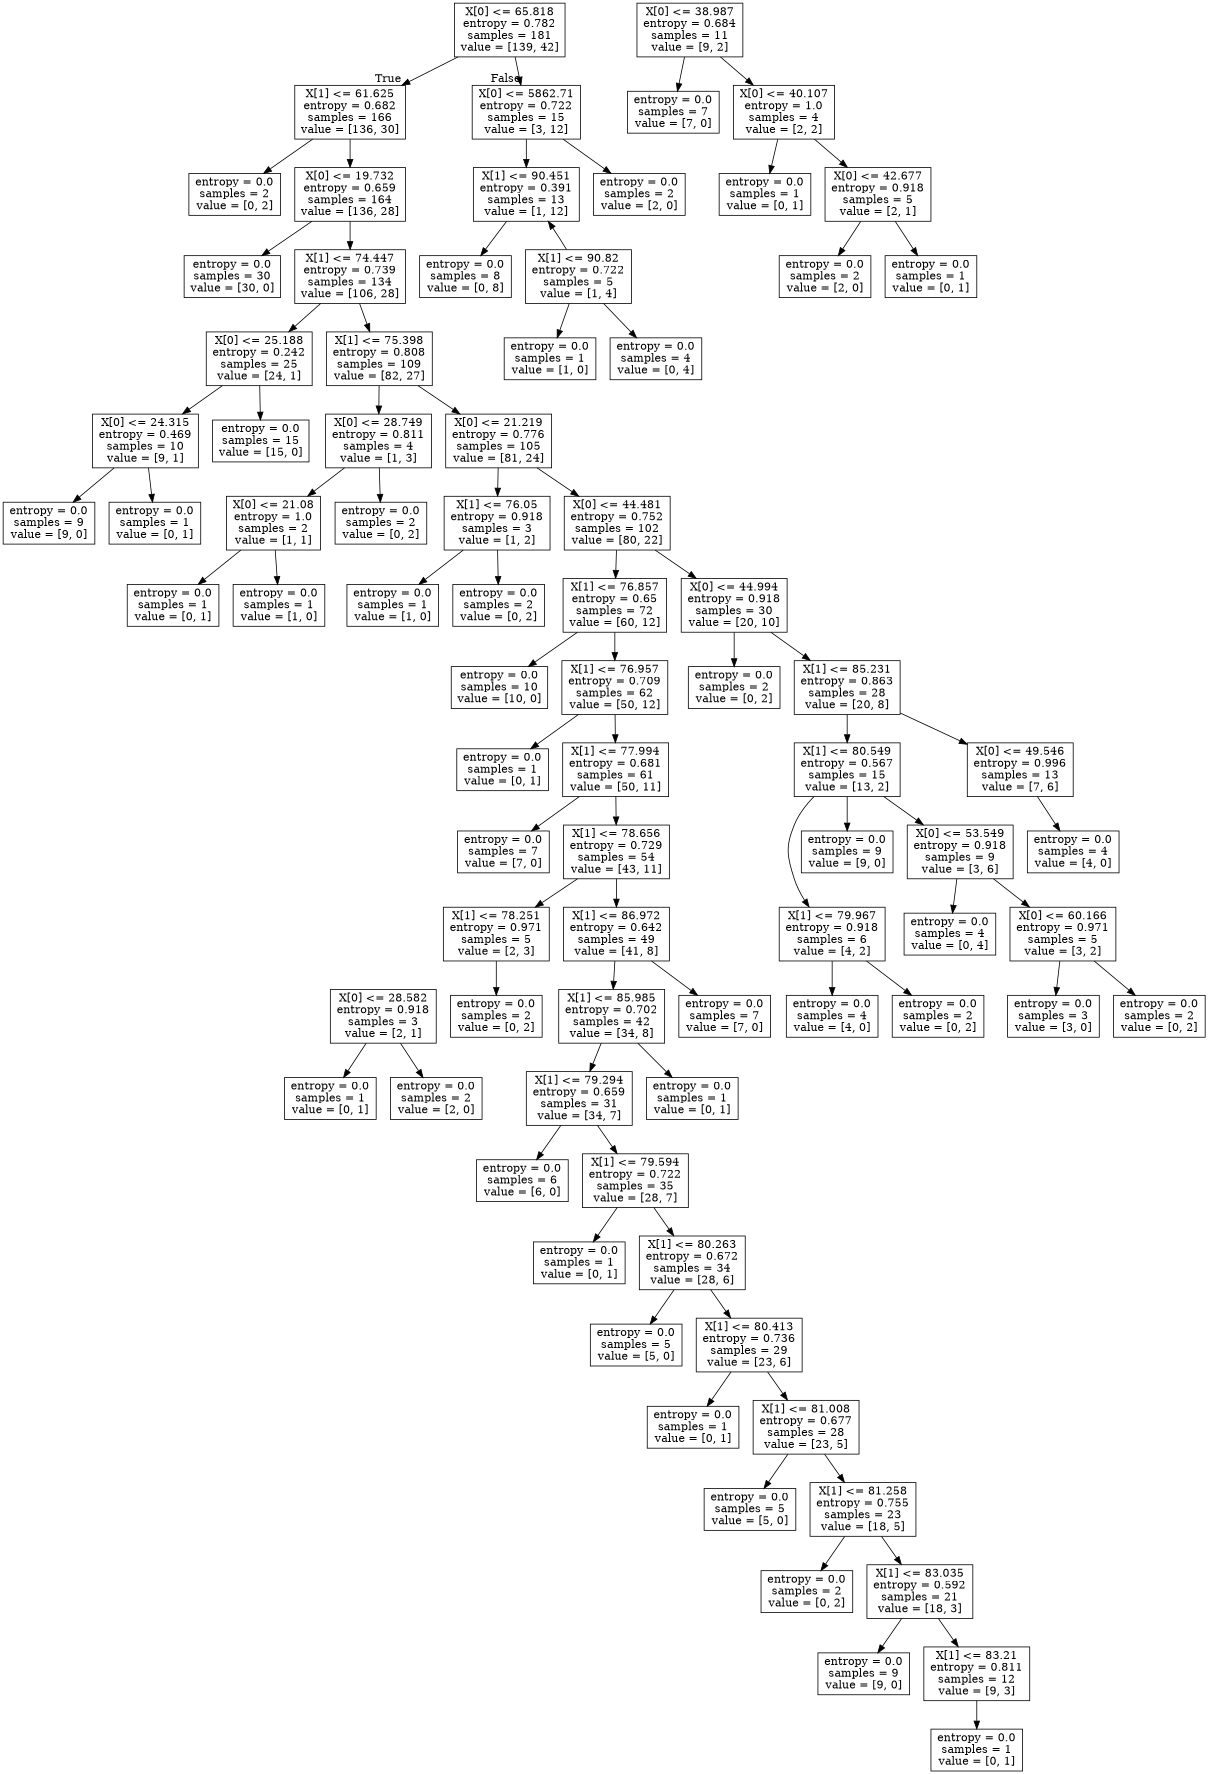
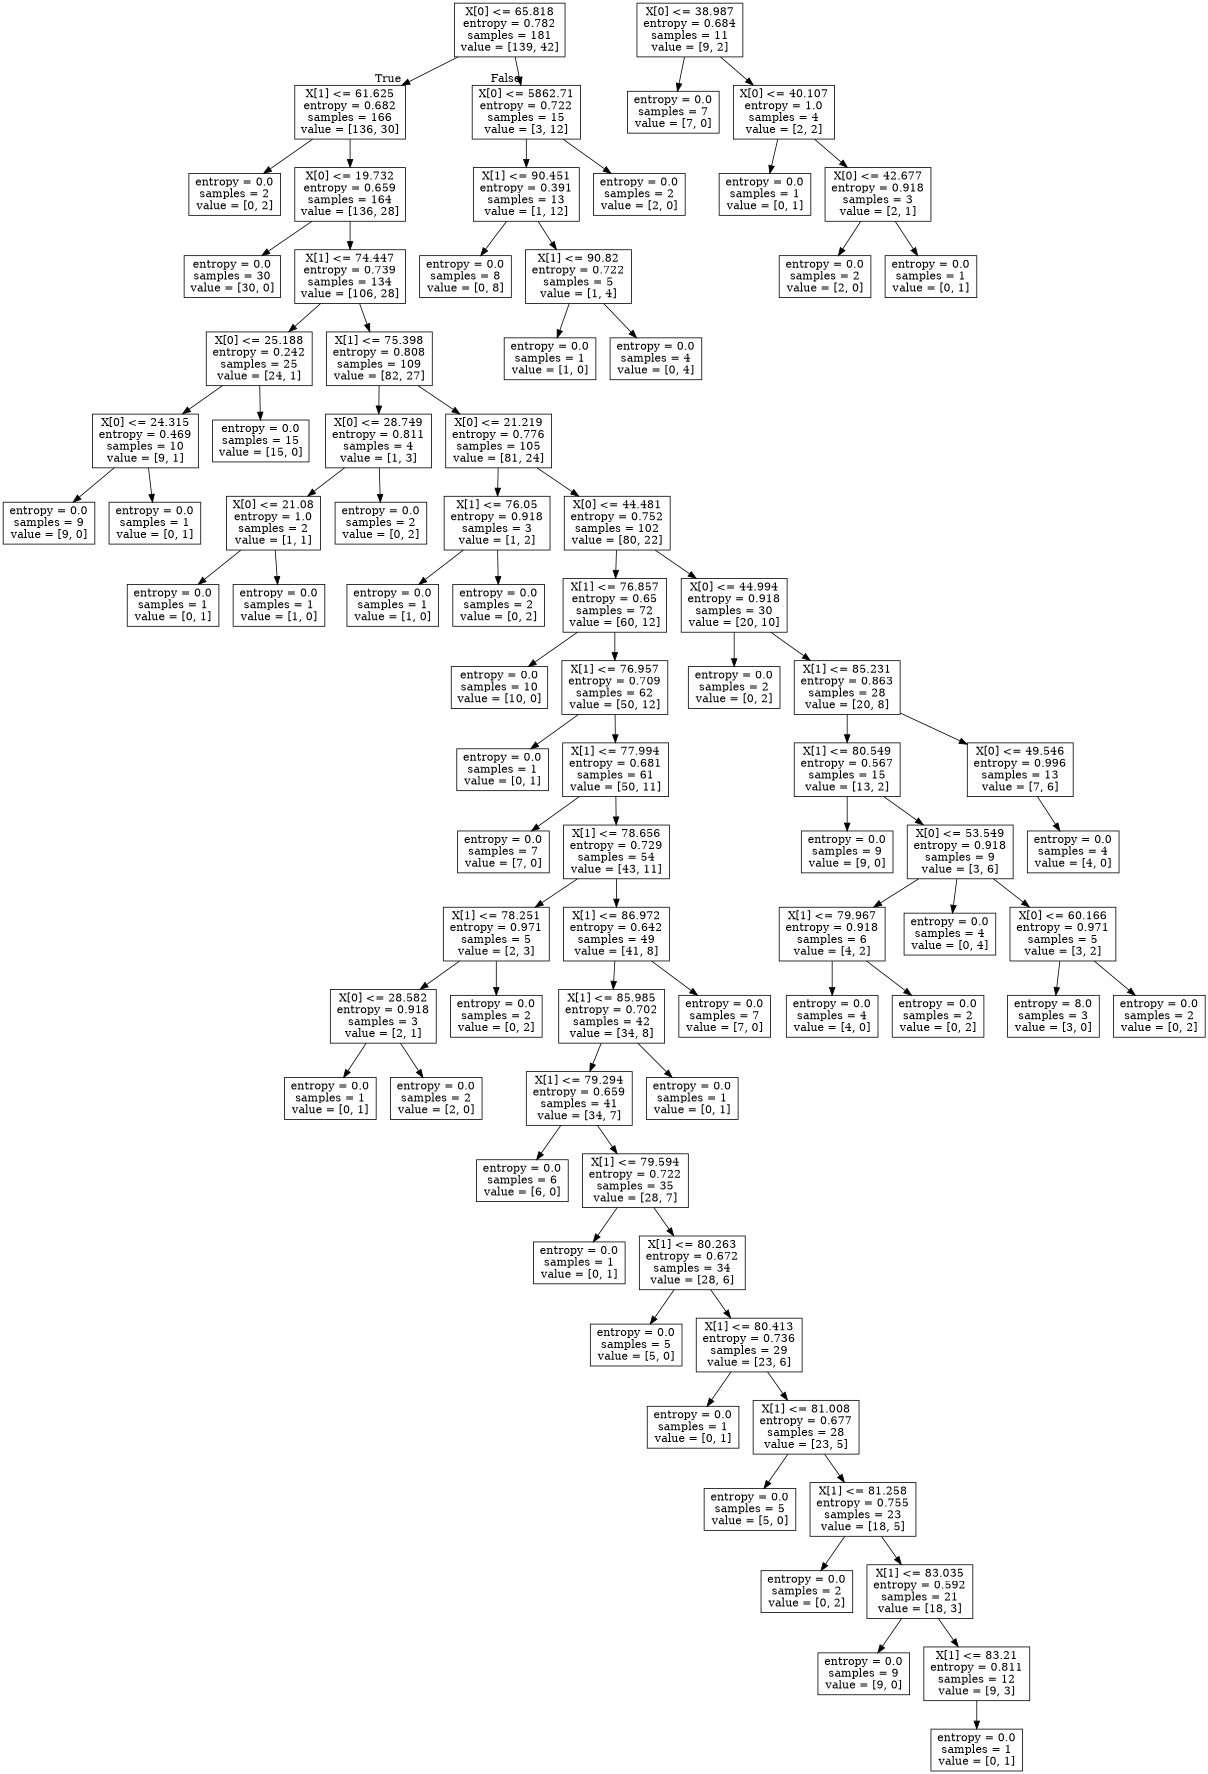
(878, 194) -> (878, 194)
(560, 239) -> (545, 232)
(788, 847) -> (900, 891)
none -> (443, 973)
(1053, 1016) -> (1053, 1016)
(579, 1098) -> (579, 1098)
